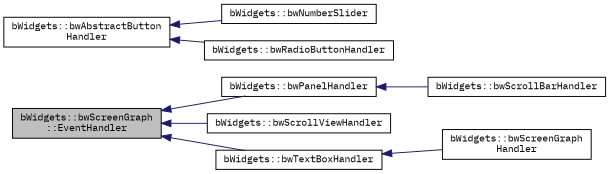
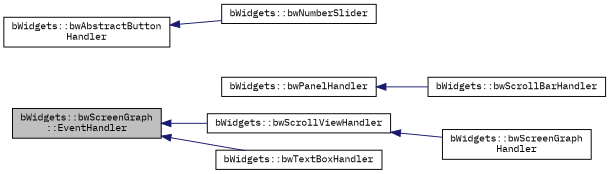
(299, 50) -> none
(208, 102) -> none
(417, 151) -> (421, 135)
